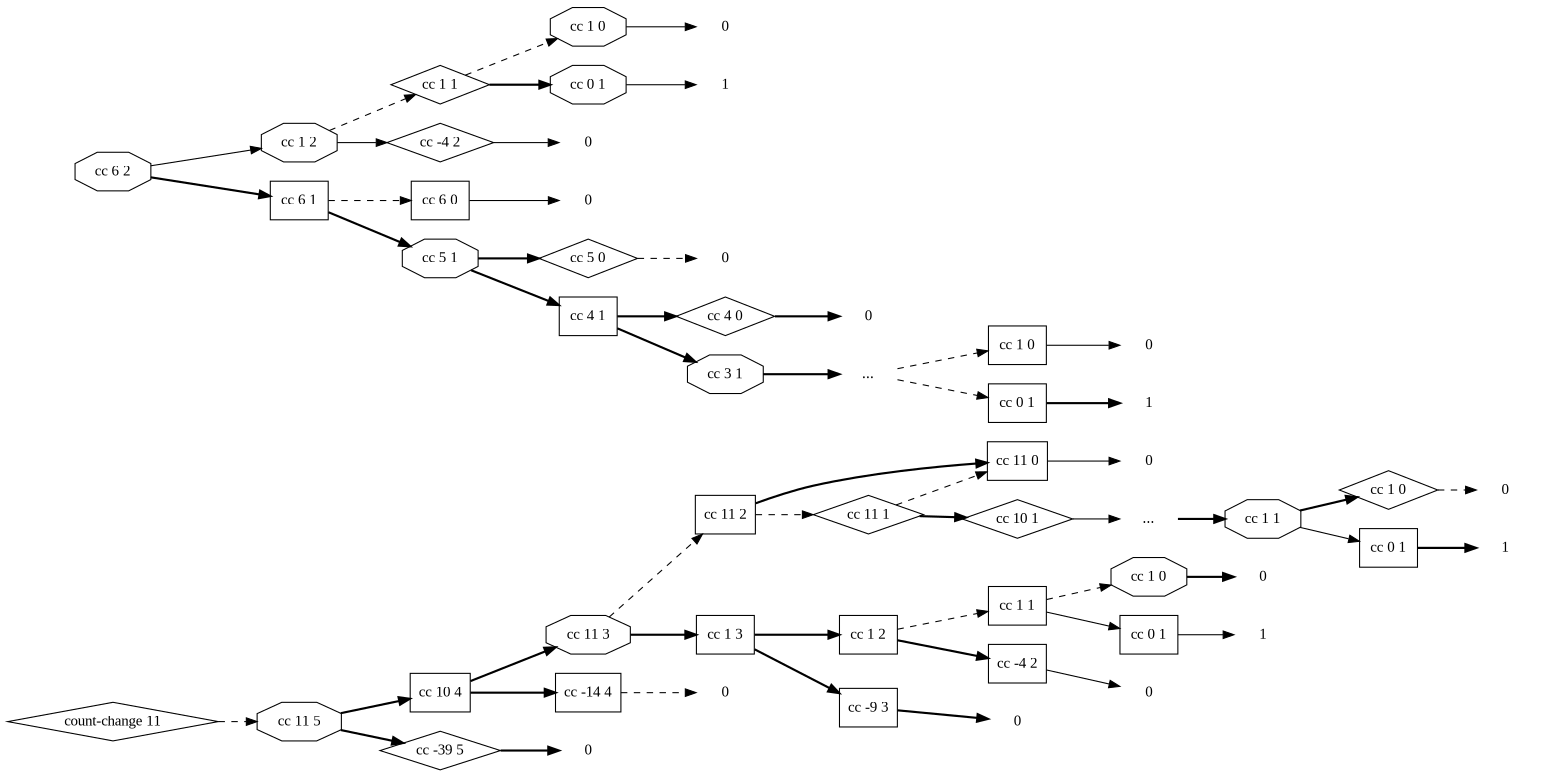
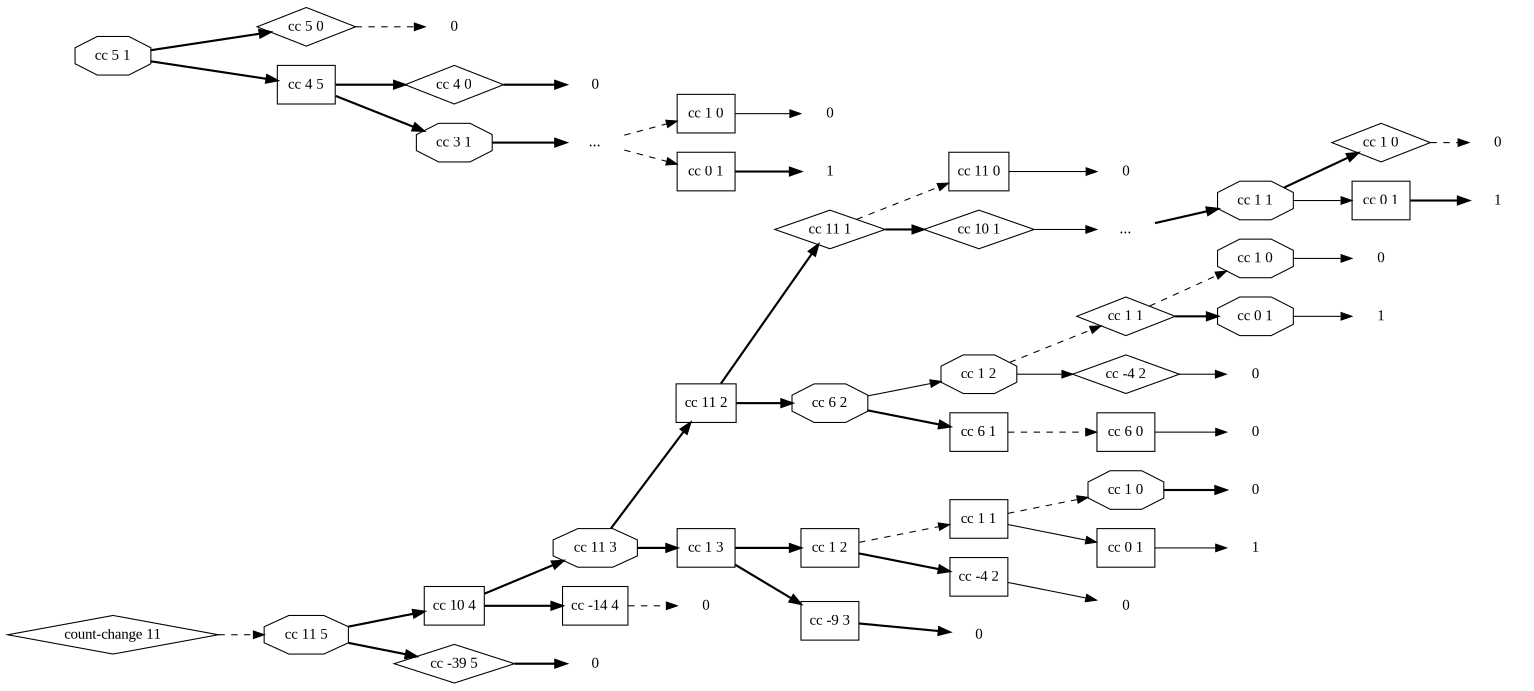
(364, 227) -> none
(588, 316) -> (306, 85)
(865, 476) -> (759, 403)
(779, 515) -> (766, 319)
(652, 579) -> (647, 480)
